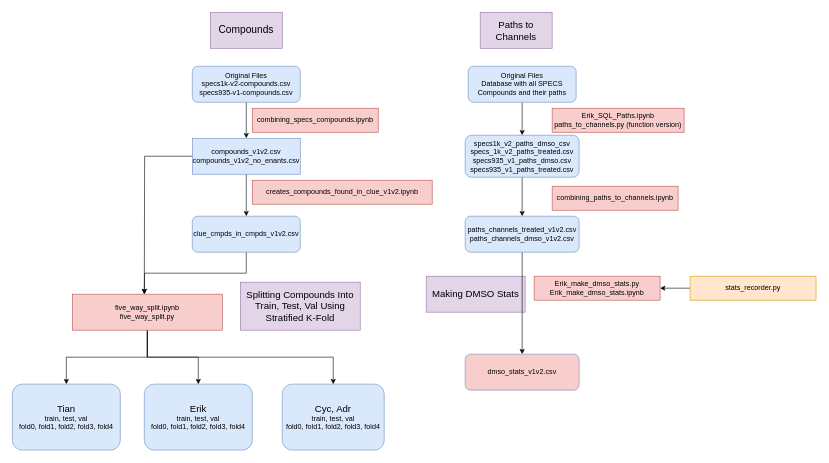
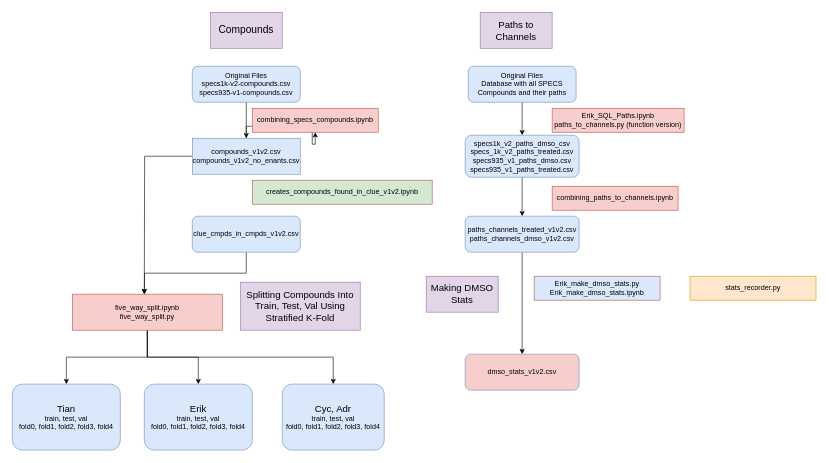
(342, 192) -> (342, 192)
(246, 210) -> (312, 143)
(597, 288) -> (597, 288)
(665, 288) -> none
(476, 294) -> (462, 294)
